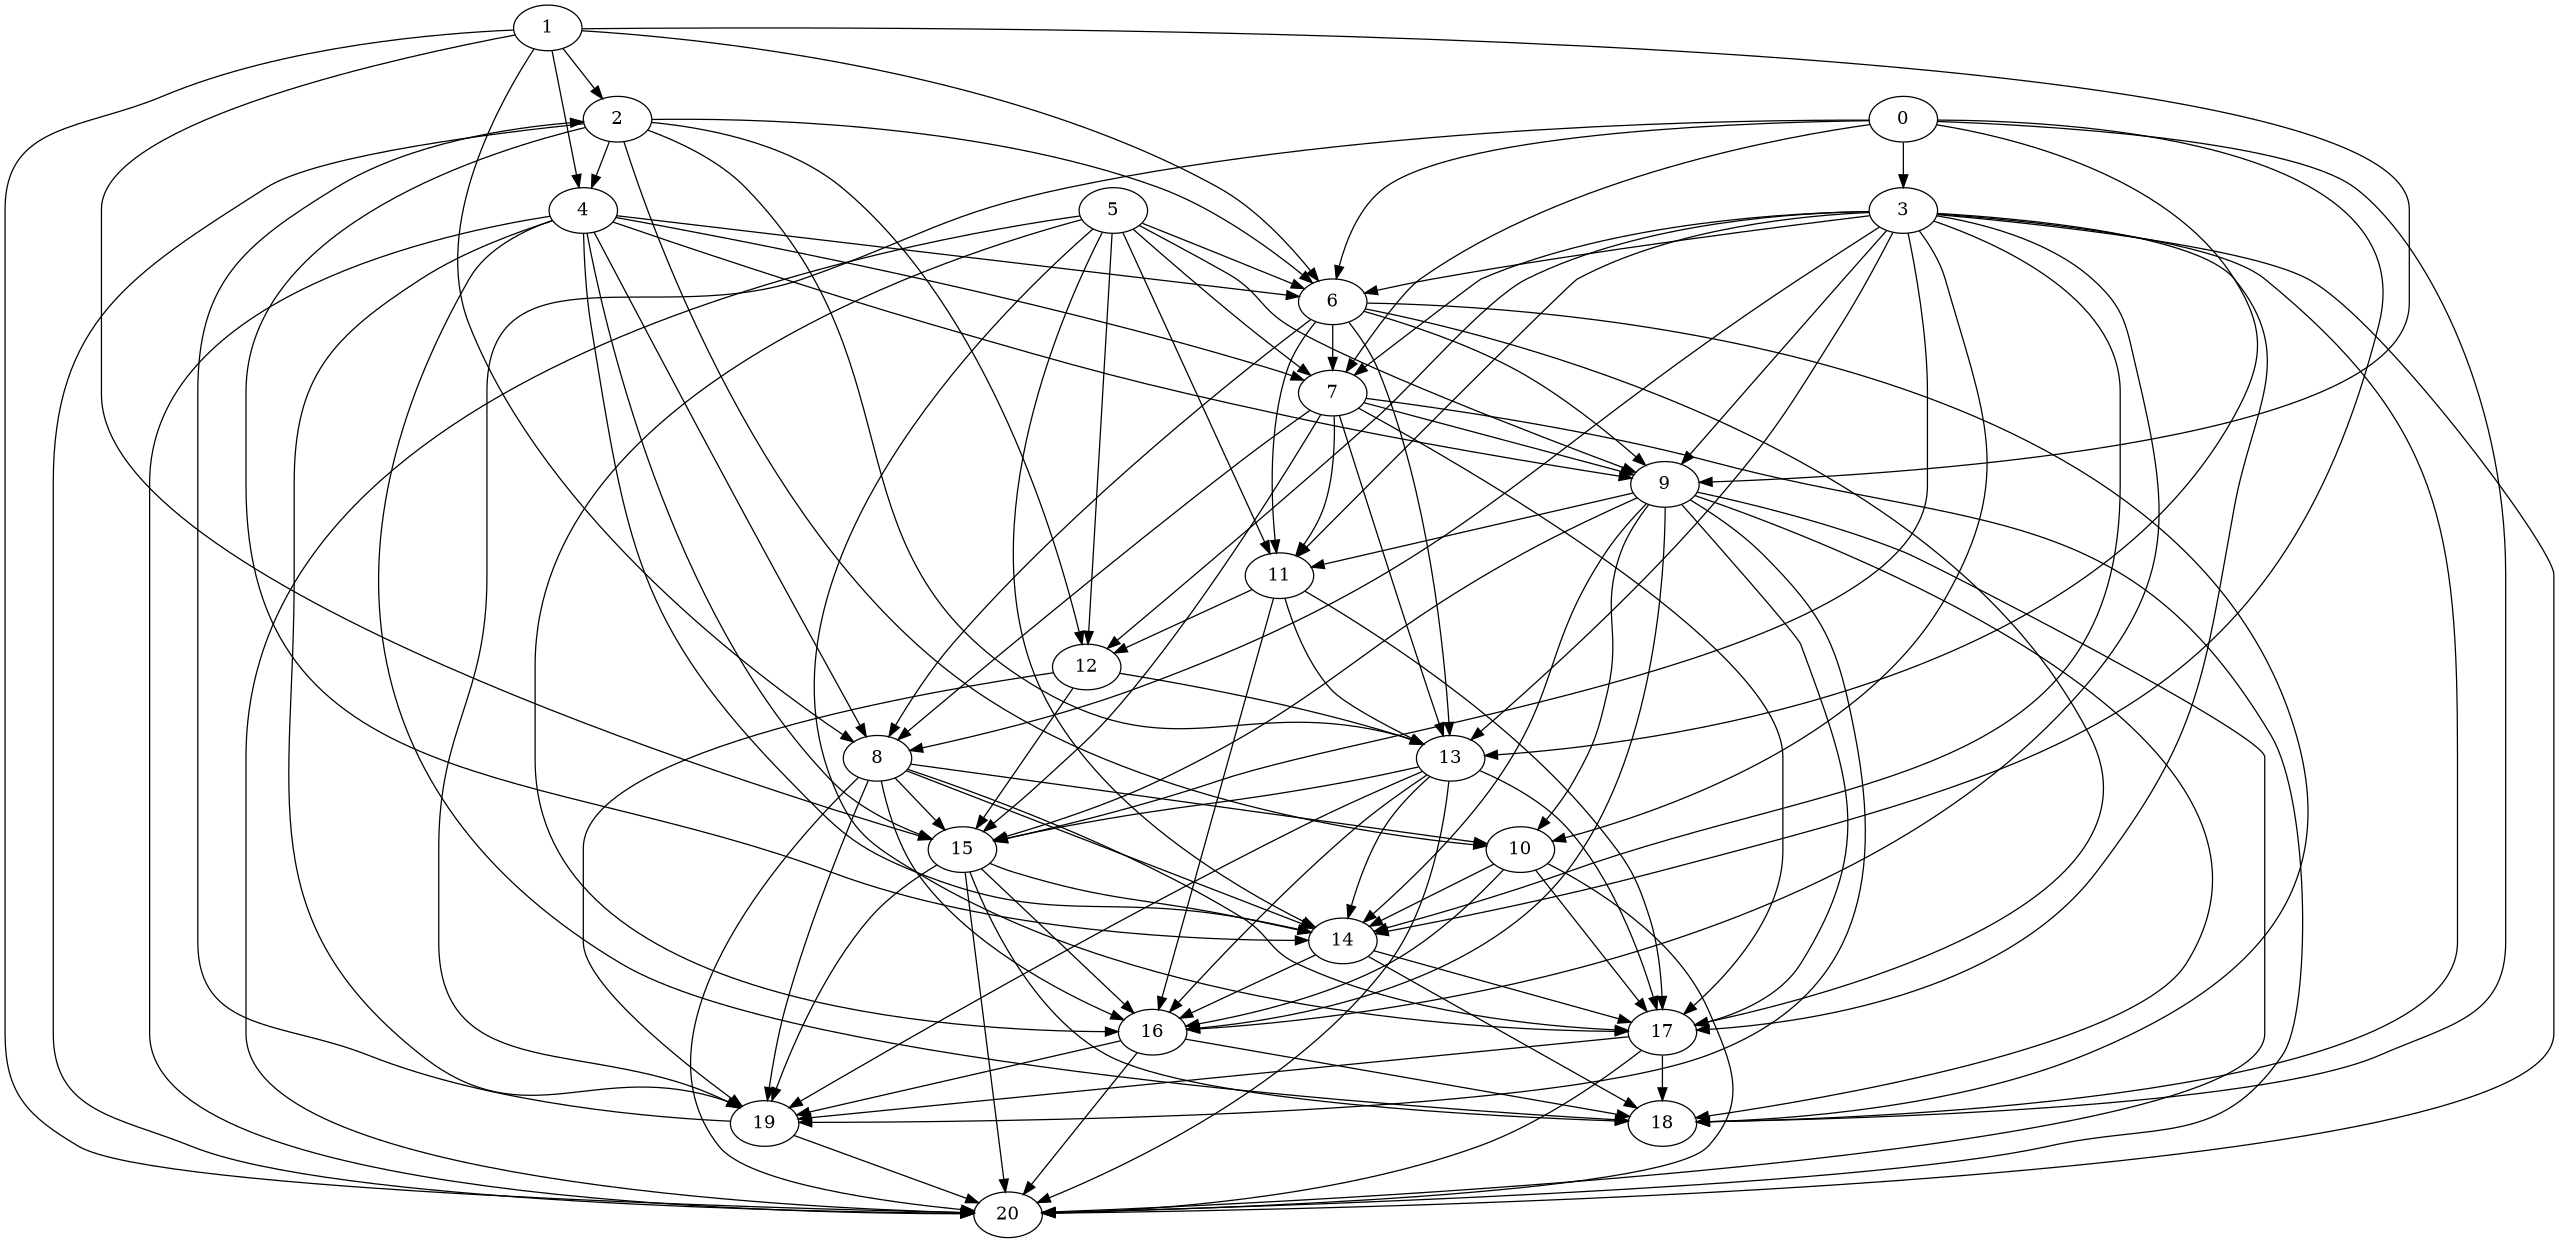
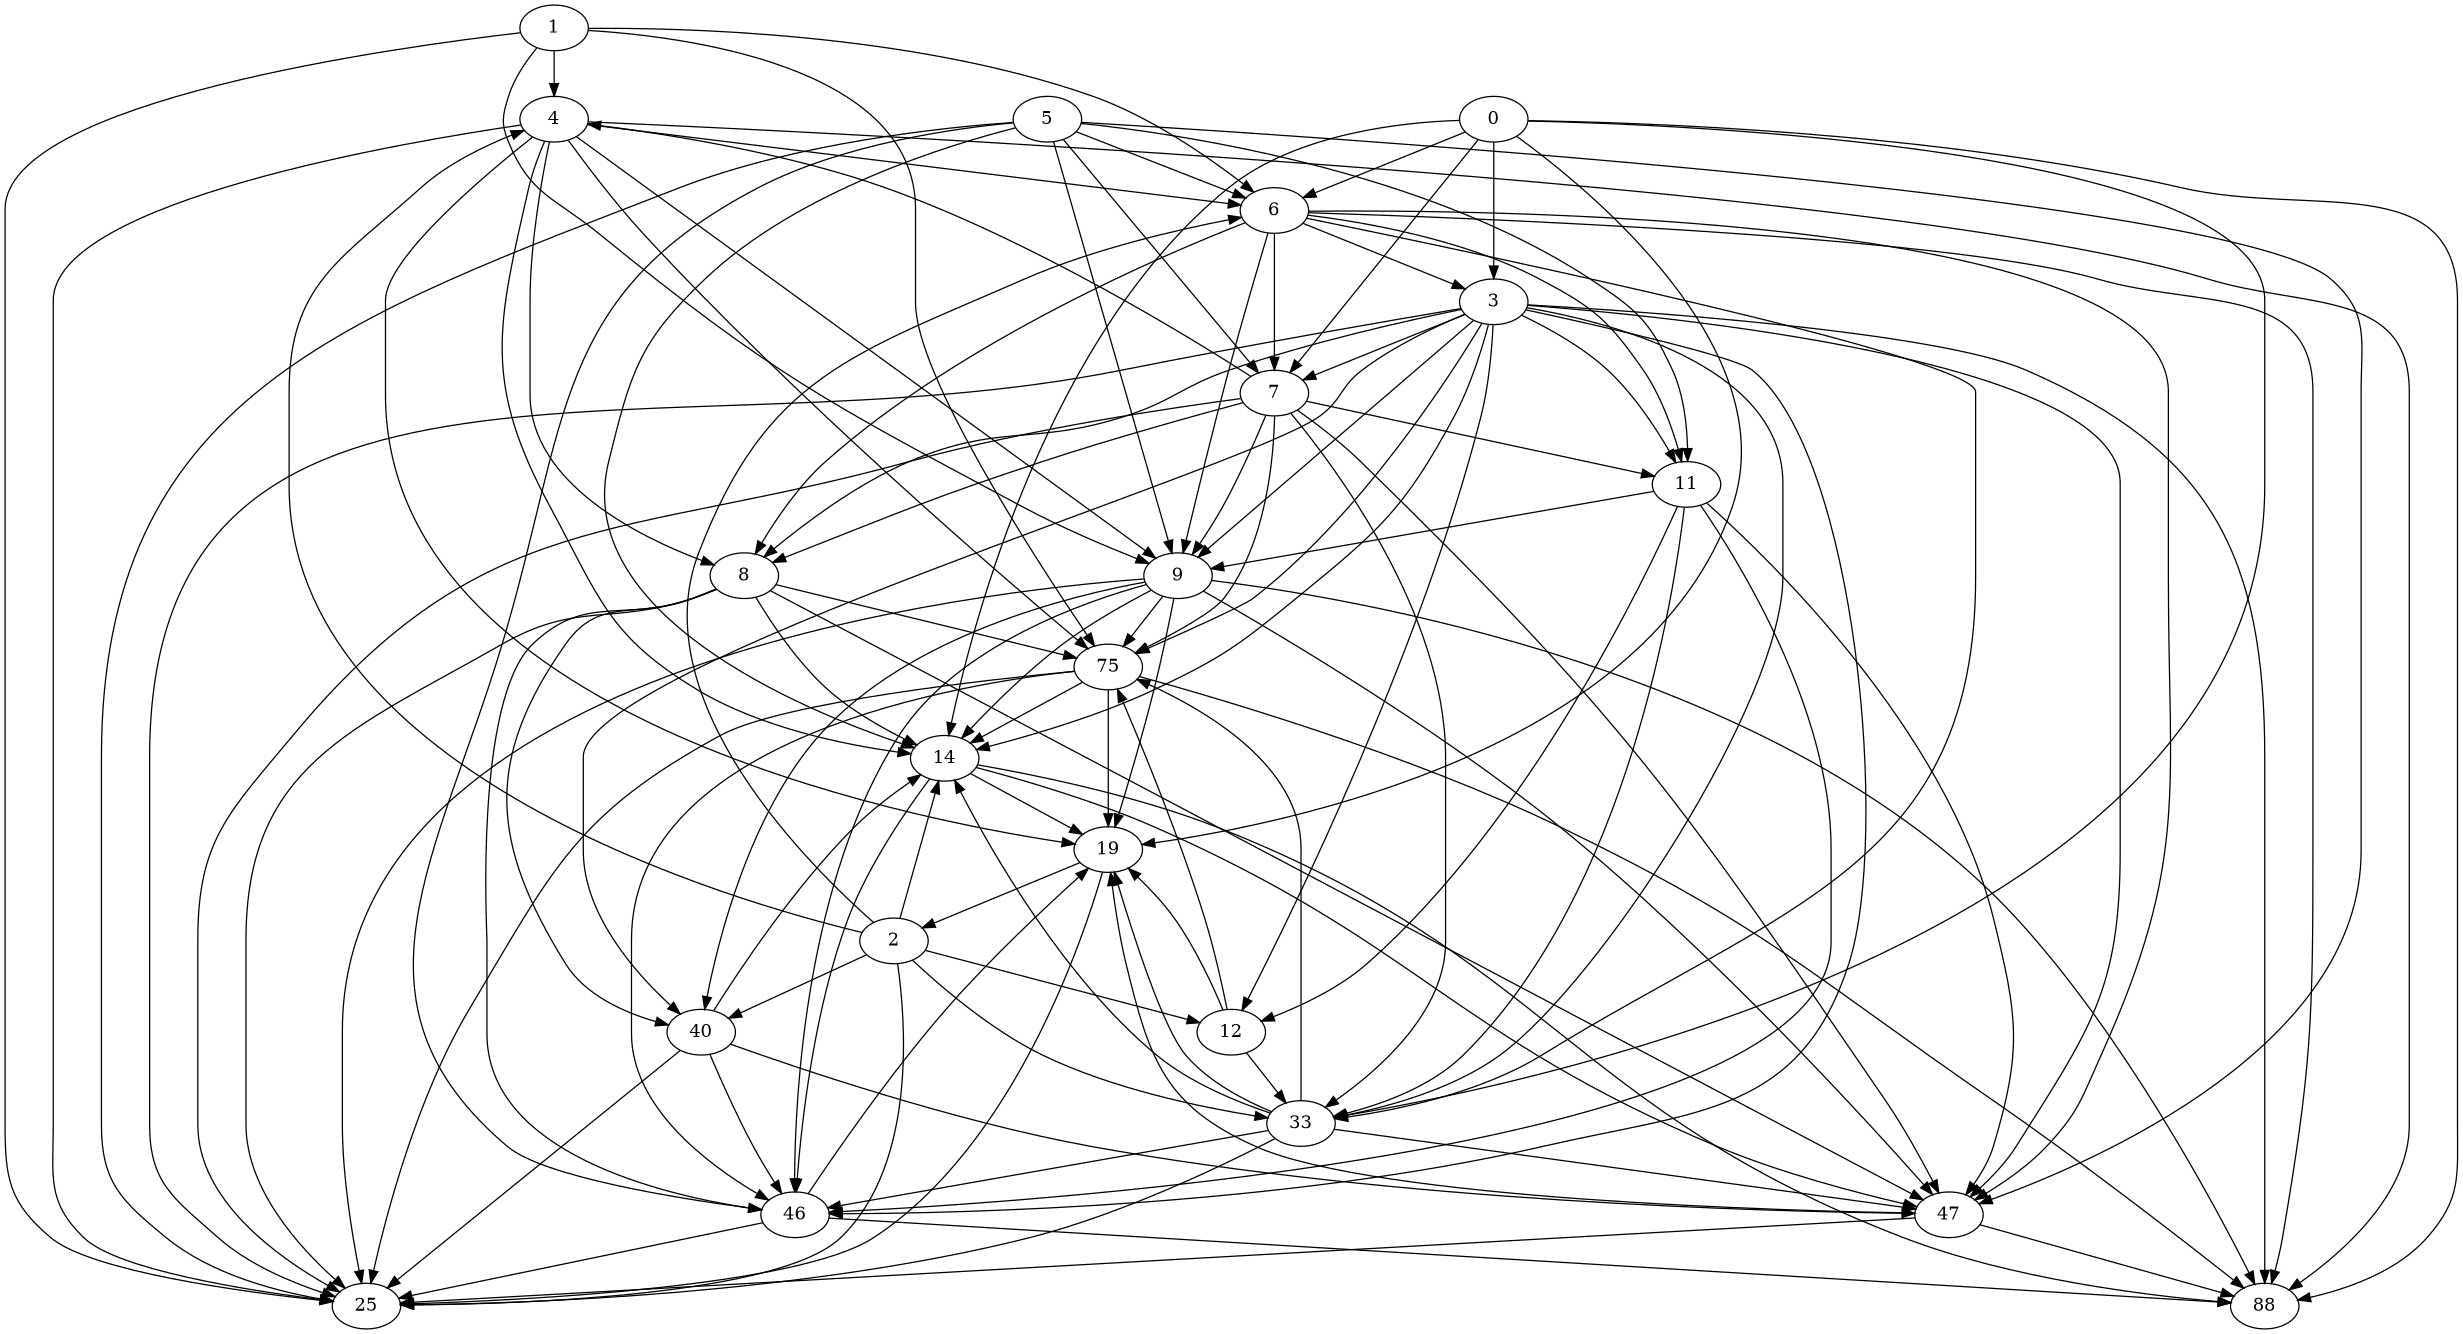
(579, 69) -> none
(1623, 249) -> (1374, 252)
(956, 287) -> (941, 210)
(1100, 432) -> none
(534, 442) -> none
(1479, 529) -> (1460, 525)
(1451, 758) -> (1301, 1123)
(962, 850) -> (1108, 667)
(1520, 850) -> (701, 1032)
(809, 931) -> (1021, 801)
(1153, 1032) -> (795, 1215)
(1662, 1032) -> (1949, 1215)
(1662, 1123) -> (2265, 1306)
(1008, 1215) -> (366, 1306)
